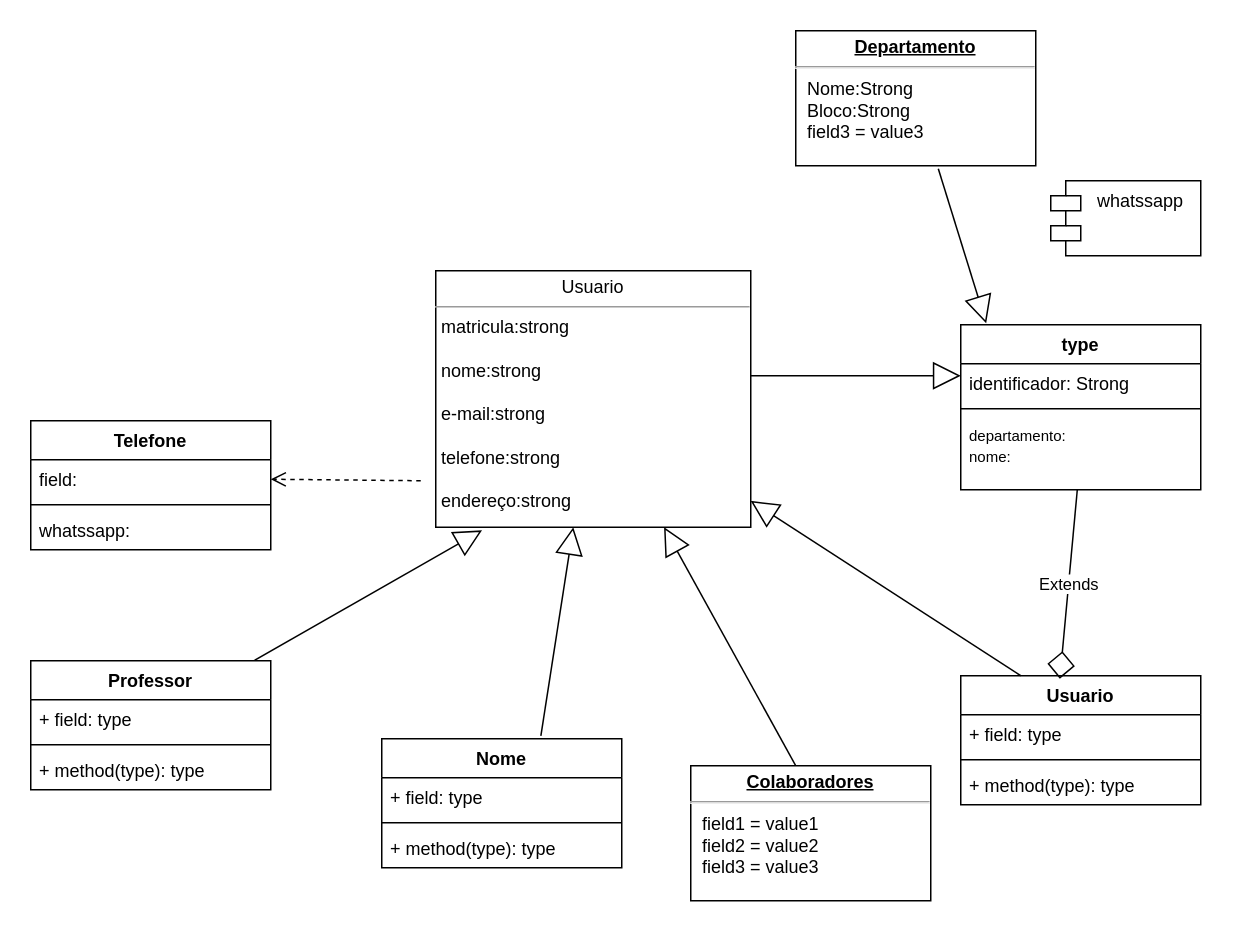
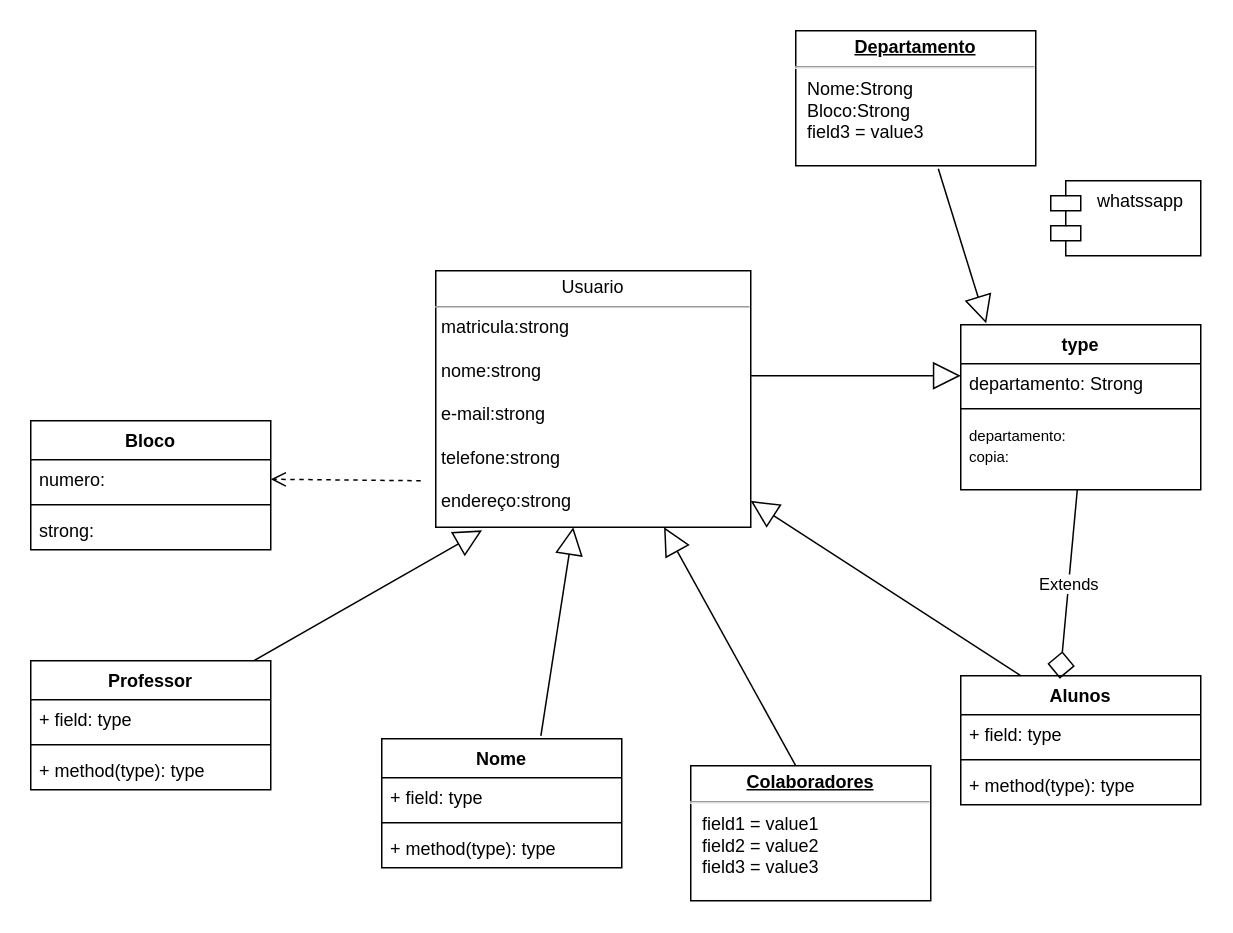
(1064, 385) -> (1066, 385)
(151, 442) -> (151, 442)
(1033, 447) -> (1033, 447)
(63, 481) -> (73, 481)
(88, 532) -> (73, 532)
(1081, 697) -> (1081, 697)
